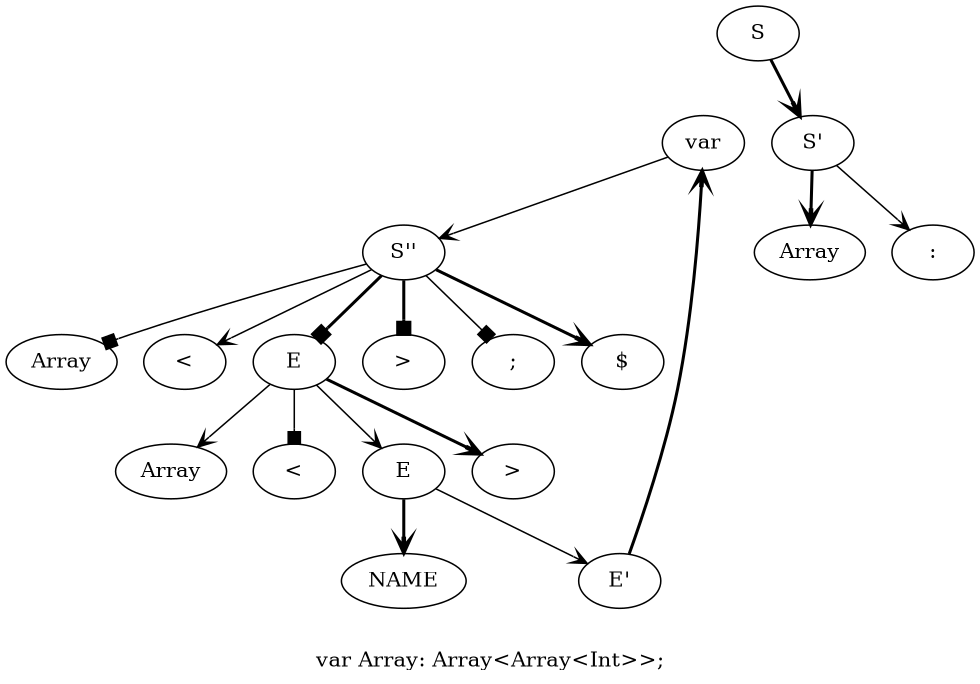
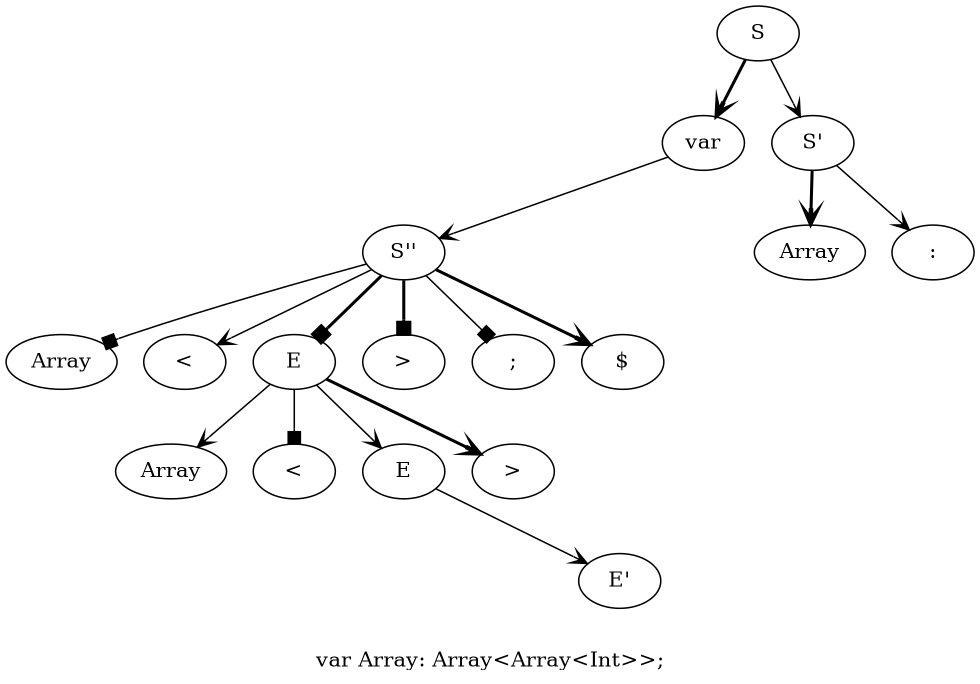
(782, 81) -> (782, 81)
(681, 373) -> (734, 81)
(404, 581) -> none
